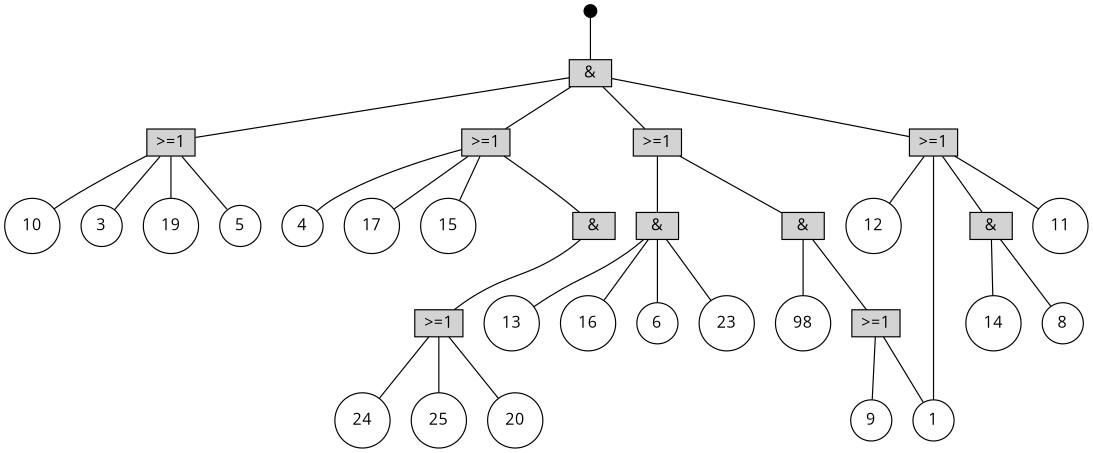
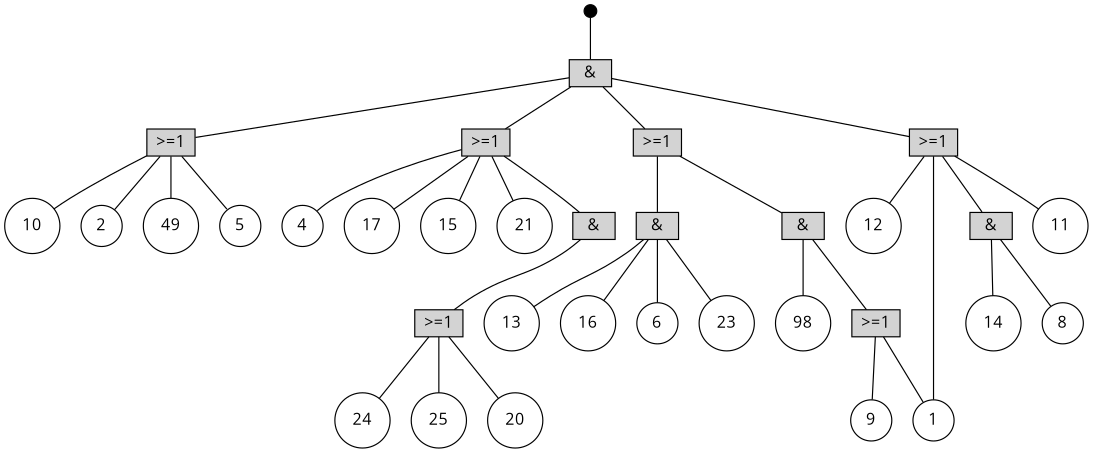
(102, 226) -> (102, 226)
(171, 226) -> (171, 226)
none -> (525, 226)
